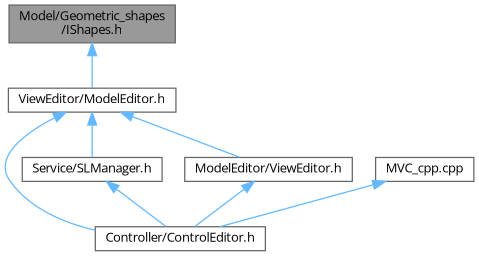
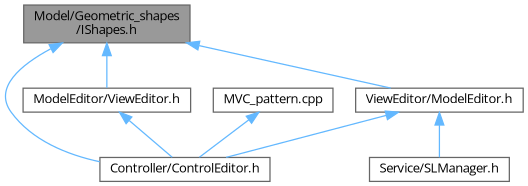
(186, 137) -> (107, 72)
(425, 169) -> (273, 100)
(141, 208) -> (17, 119)
